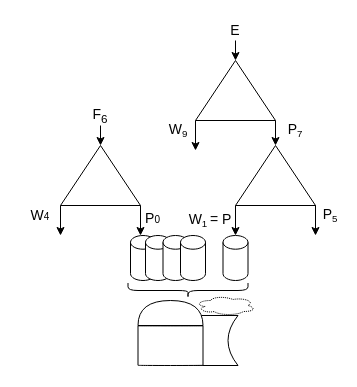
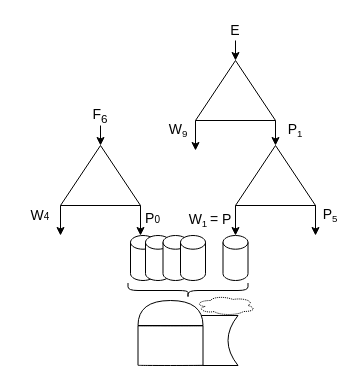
(296, 131) -> (296, 131)
